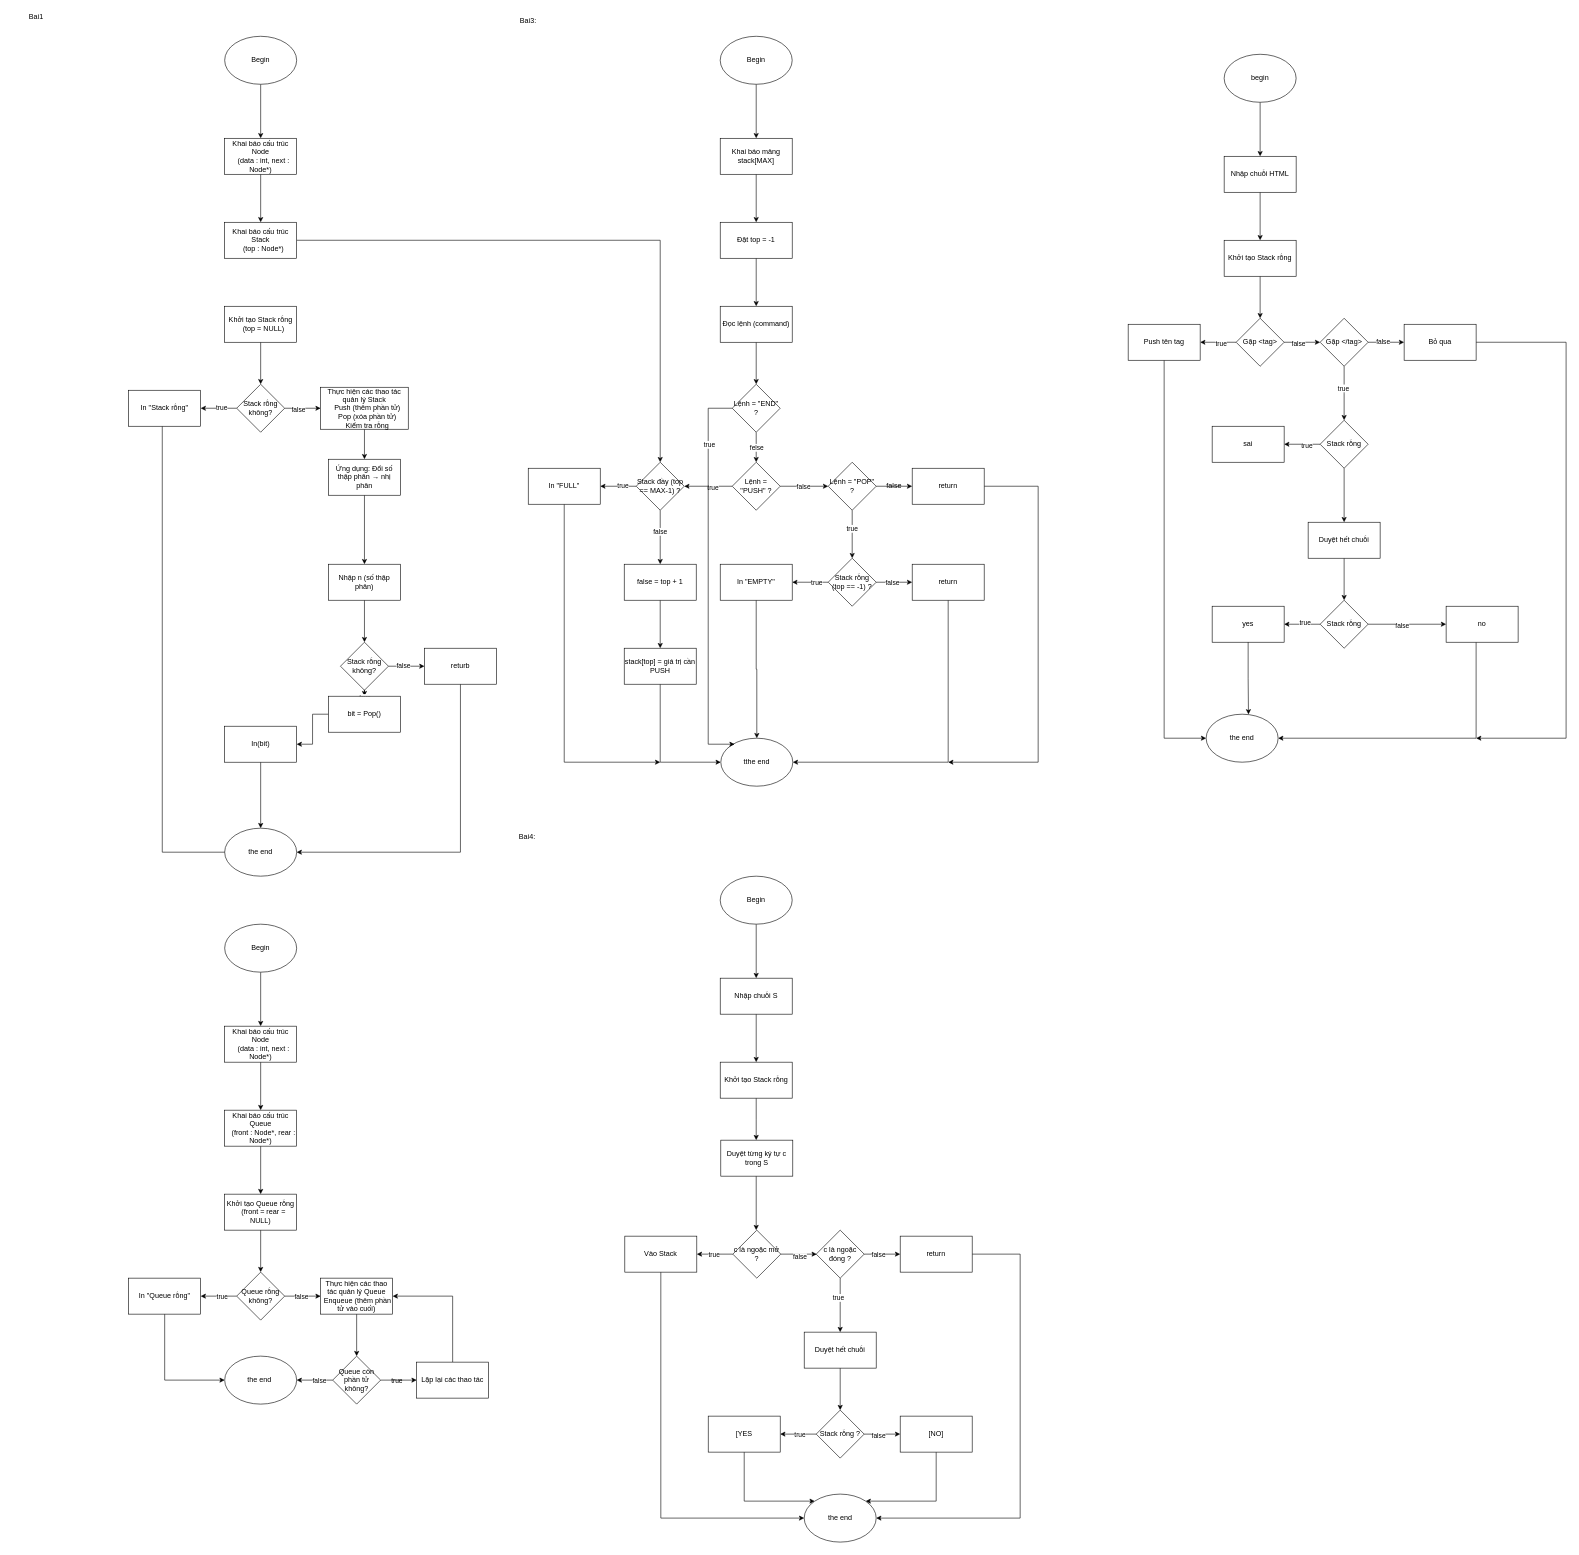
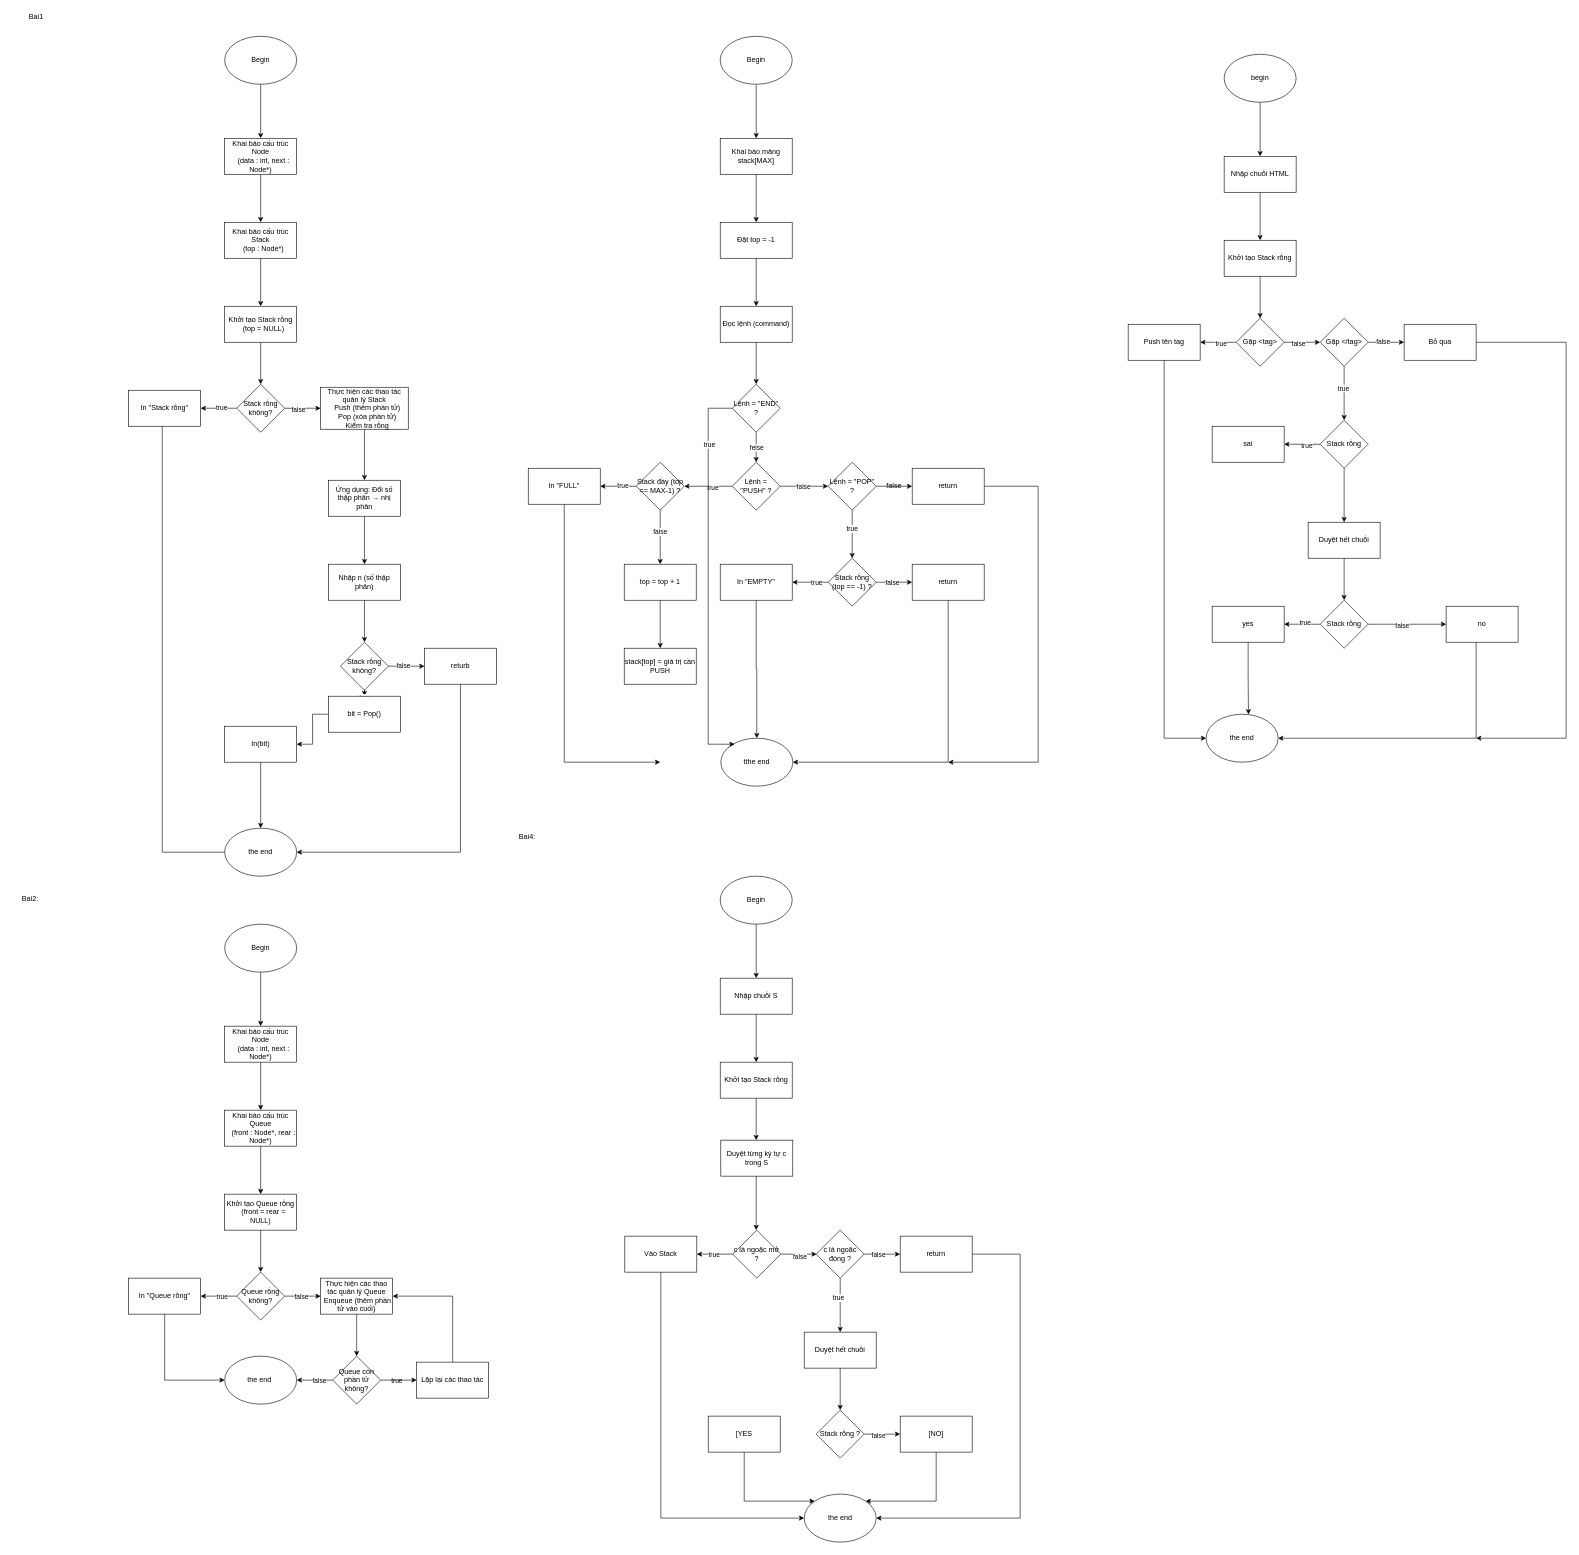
(528, 21) -> none
(659, 240) -> (261, 280)
(365, 477) -> (365, 498)
(660, 582) -> (660, 582)
(660, 761) -> none
none -> (30, 903)
(795, 1434) -> none
